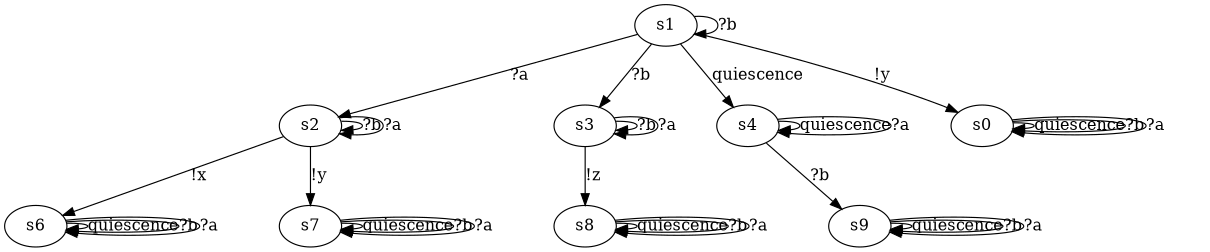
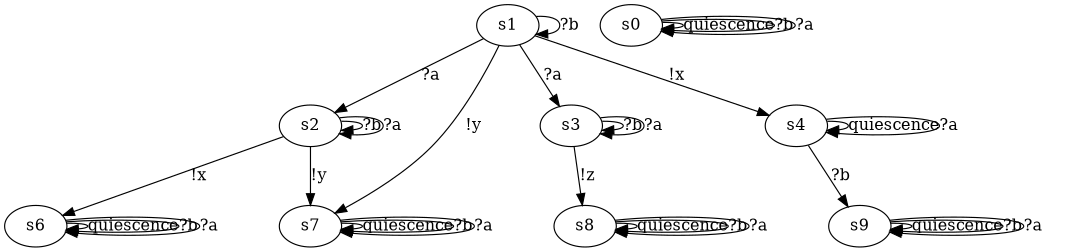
(822, 66) -> (437, 141)
(641, 76) -> (553, 76)
(758, 76) -> (677, 76)
